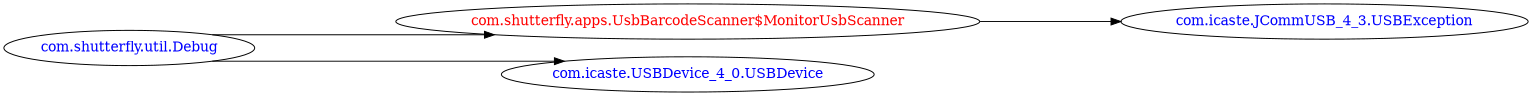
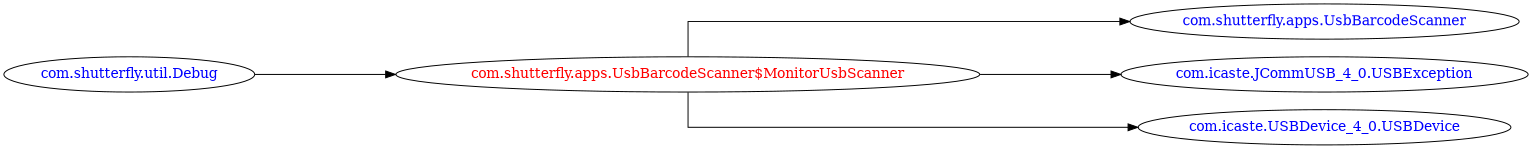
none -> (1325, 22)
(1325, 22) -> (1325, 74)
(383, 61) -> (891, 127)
